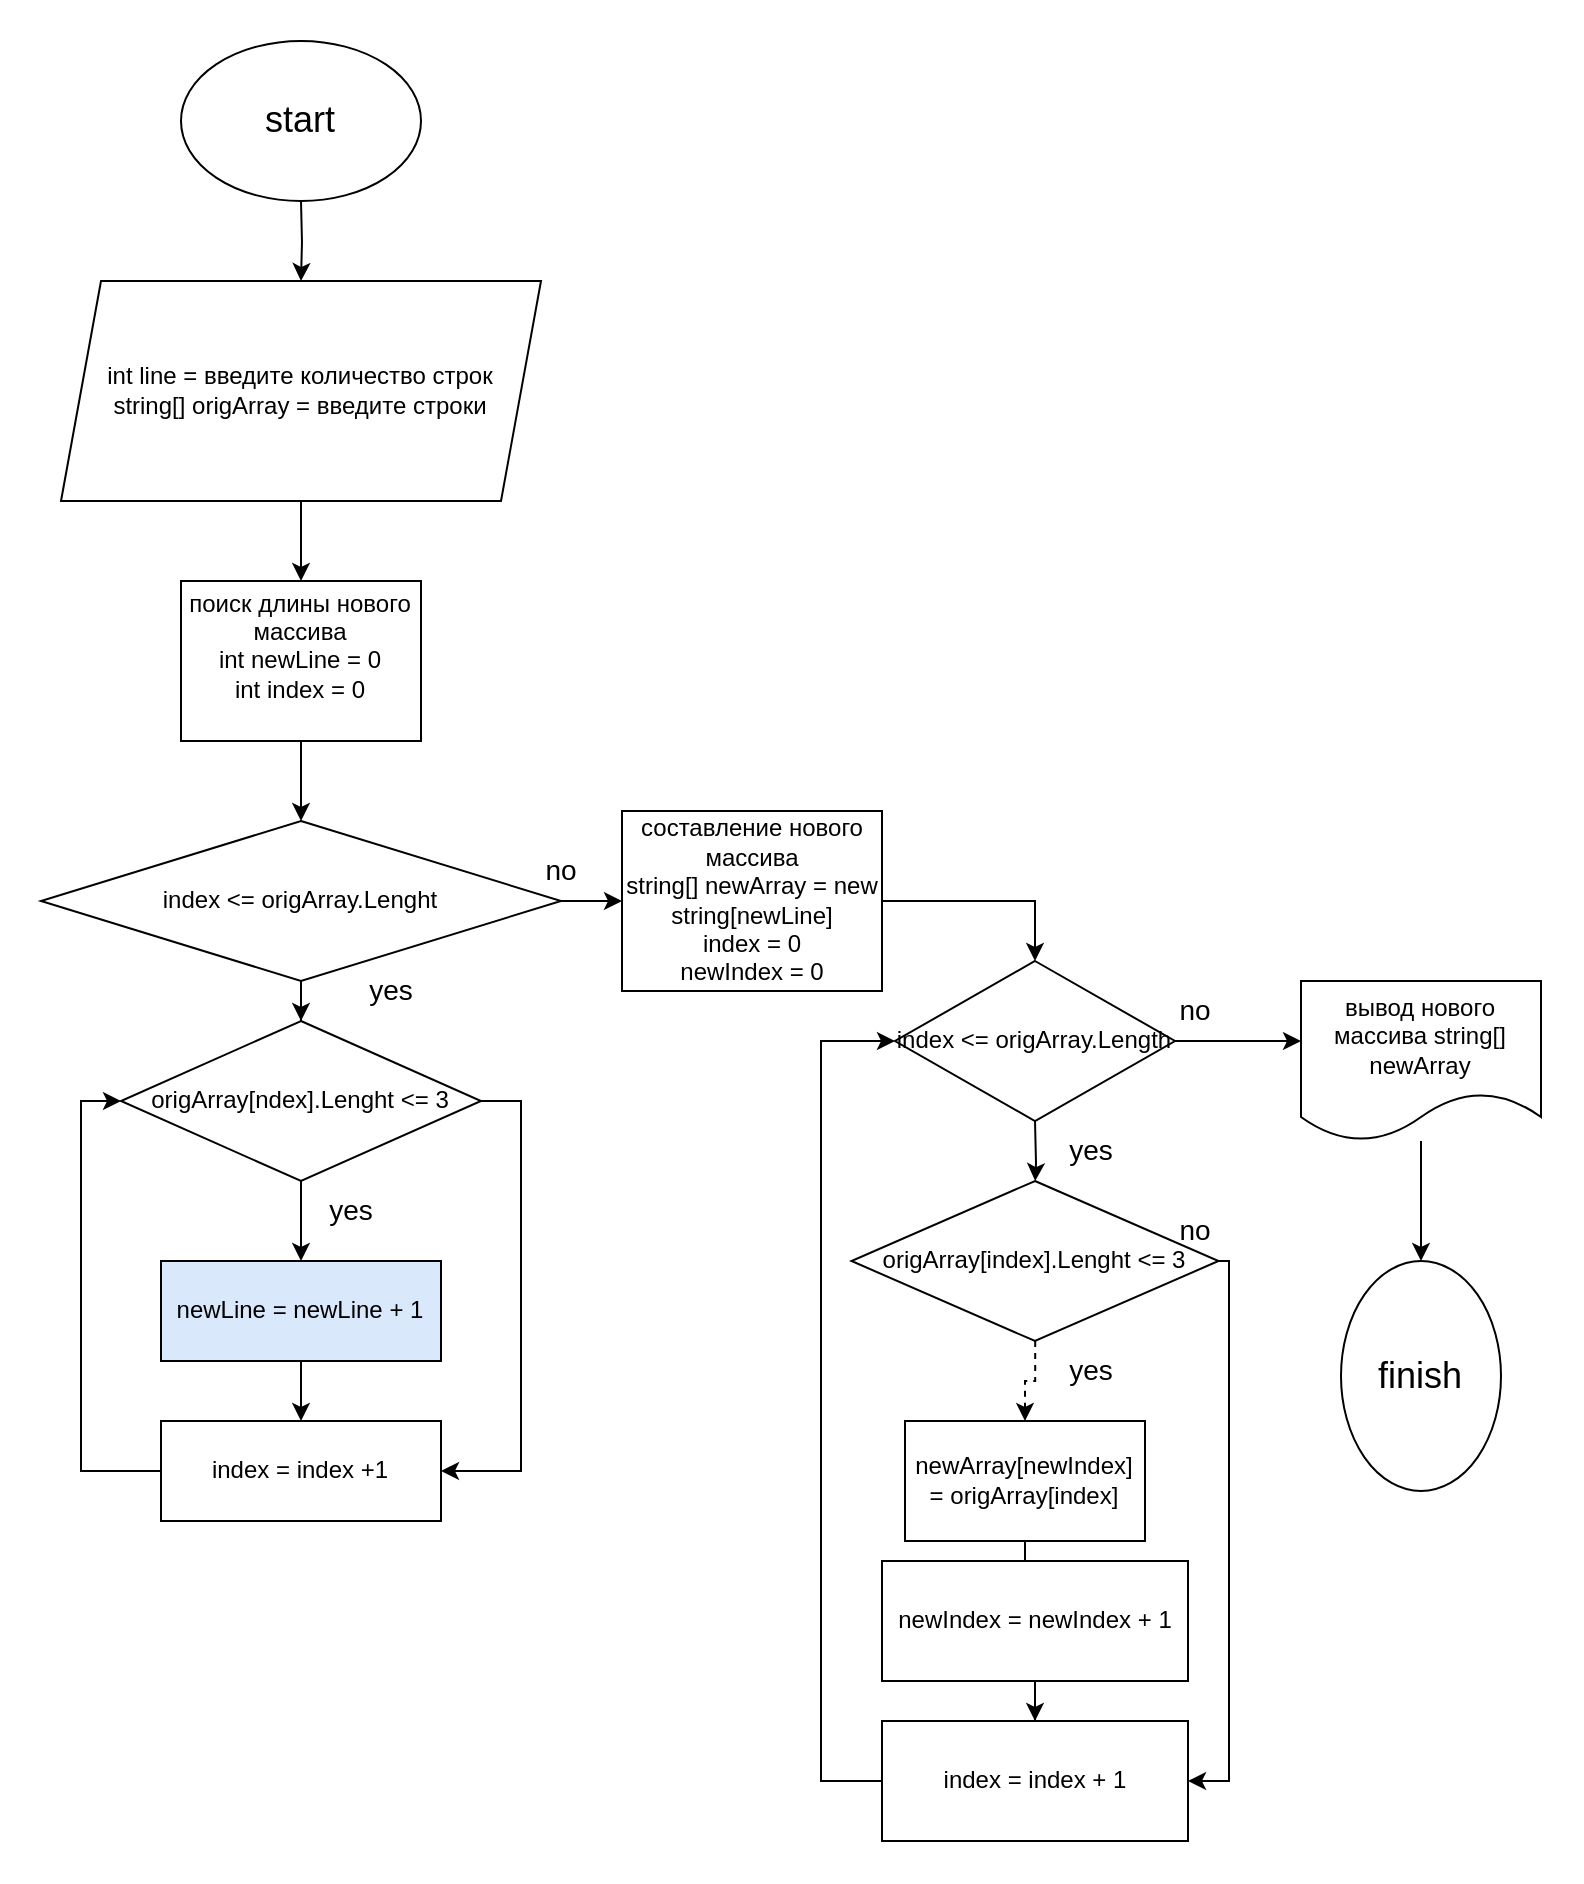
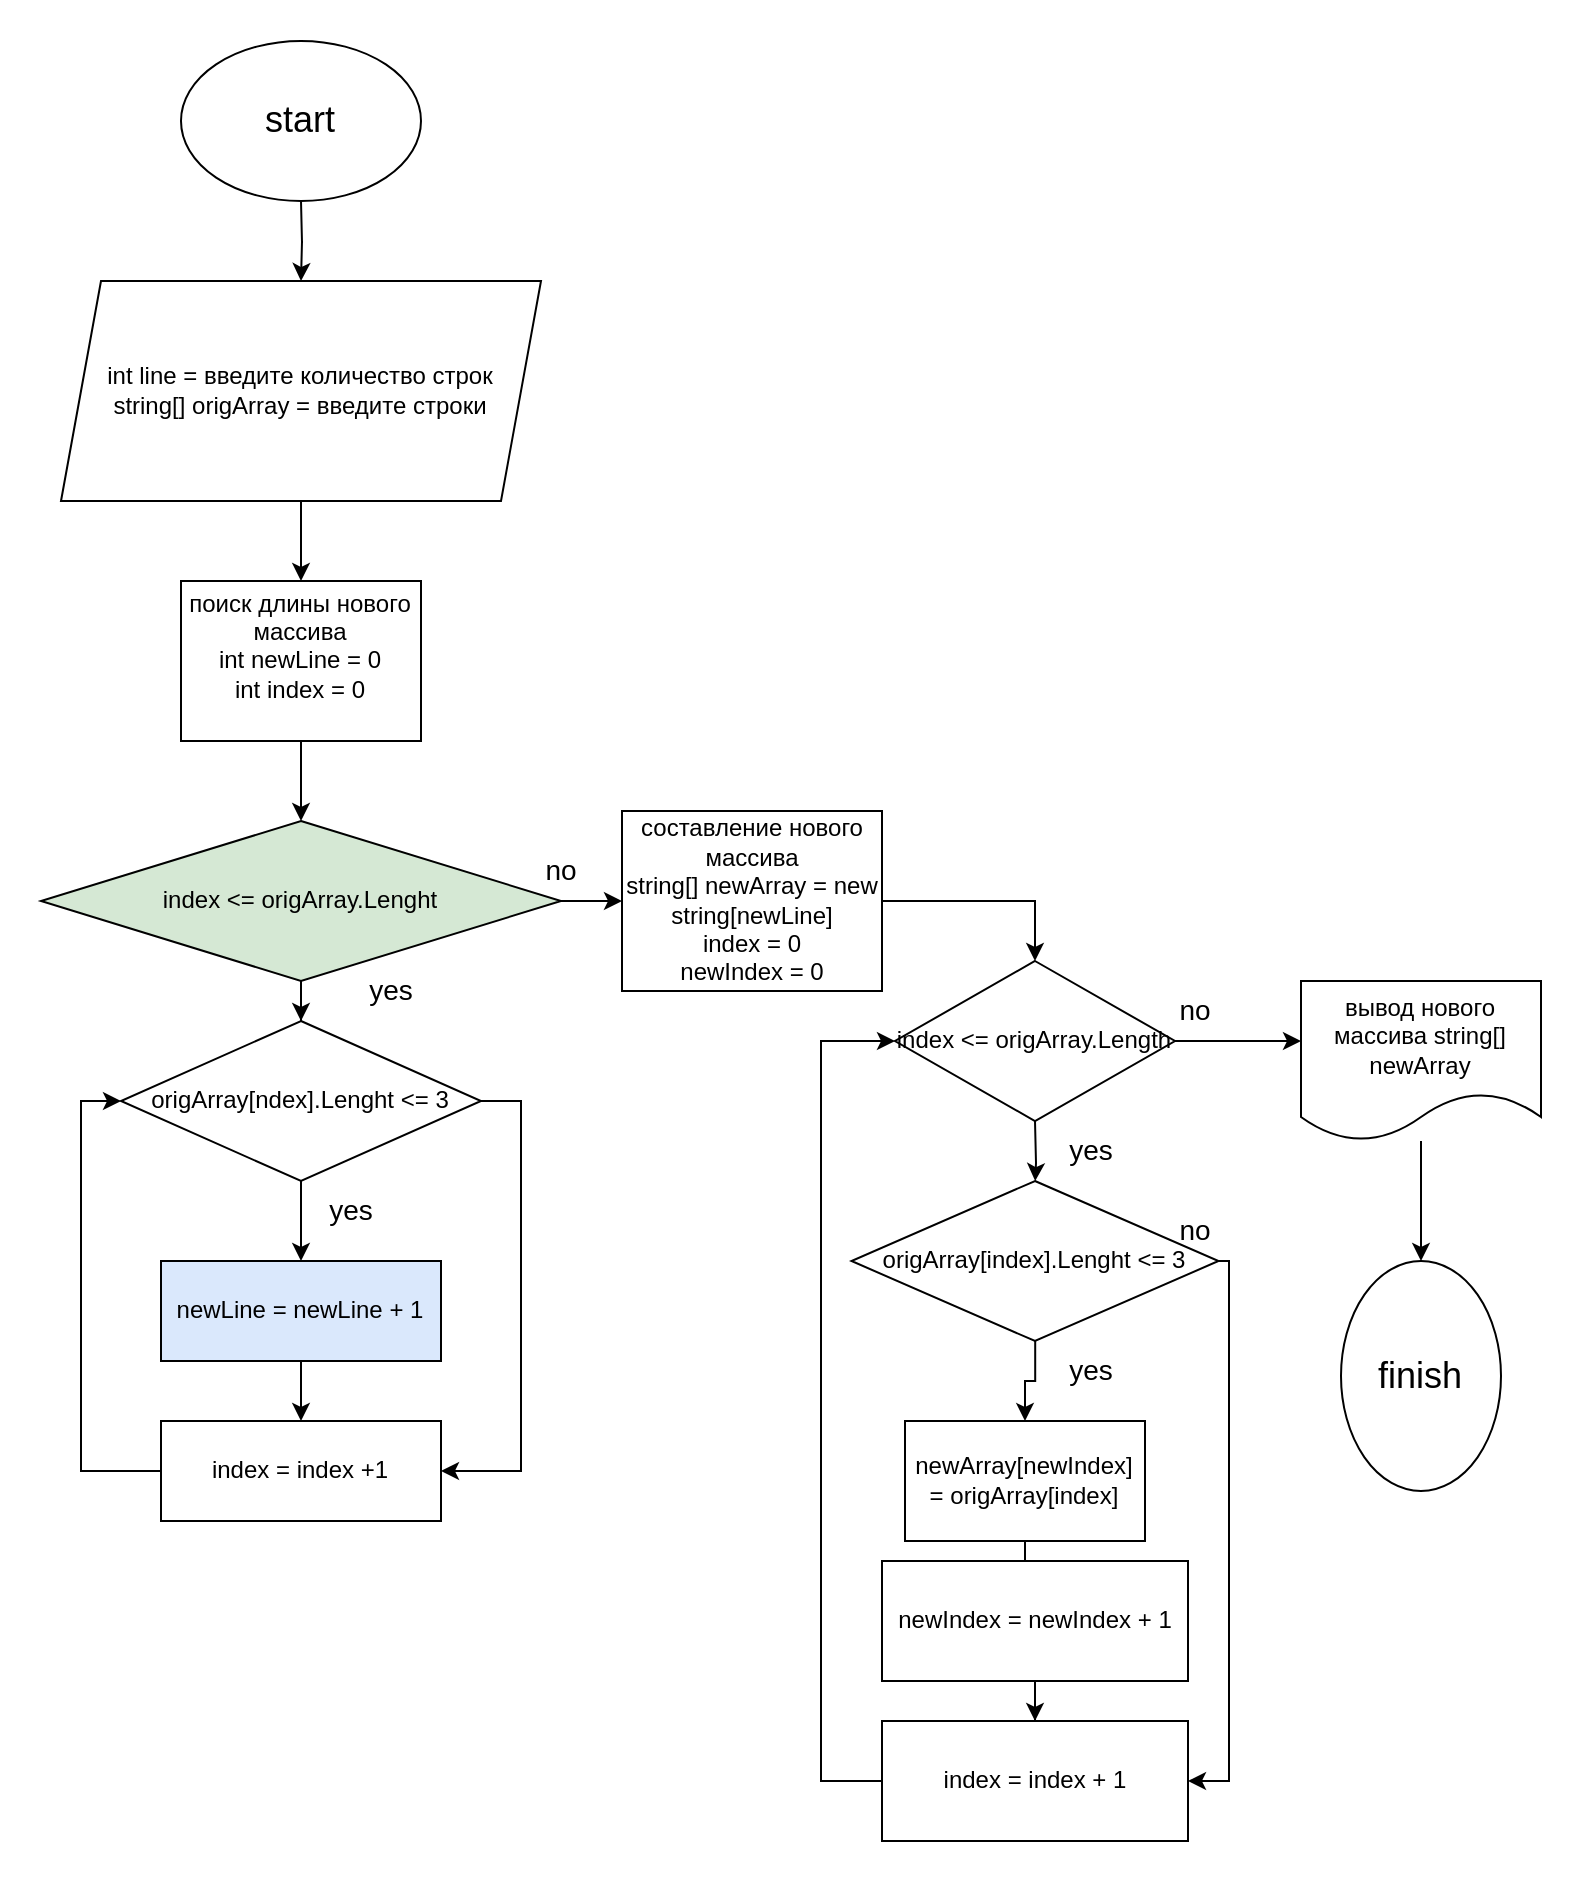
(301, 901) -> (301, 901)
(1035, 1378) -> (1035, 1378)
